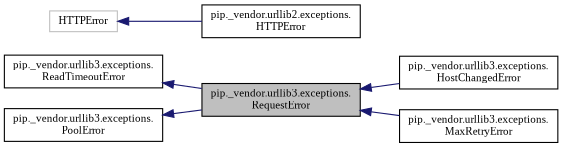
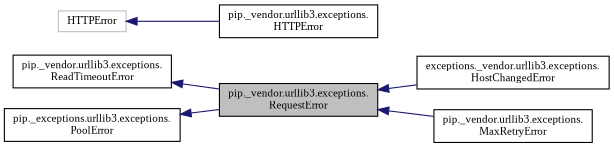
(281, 21) -> (299, 21)
(479, 73) -> (513, 73)
(84, 125) -> (92, 125)
